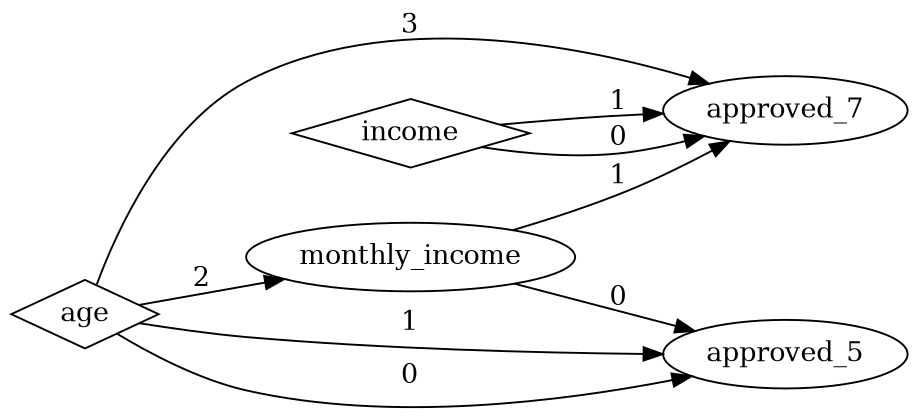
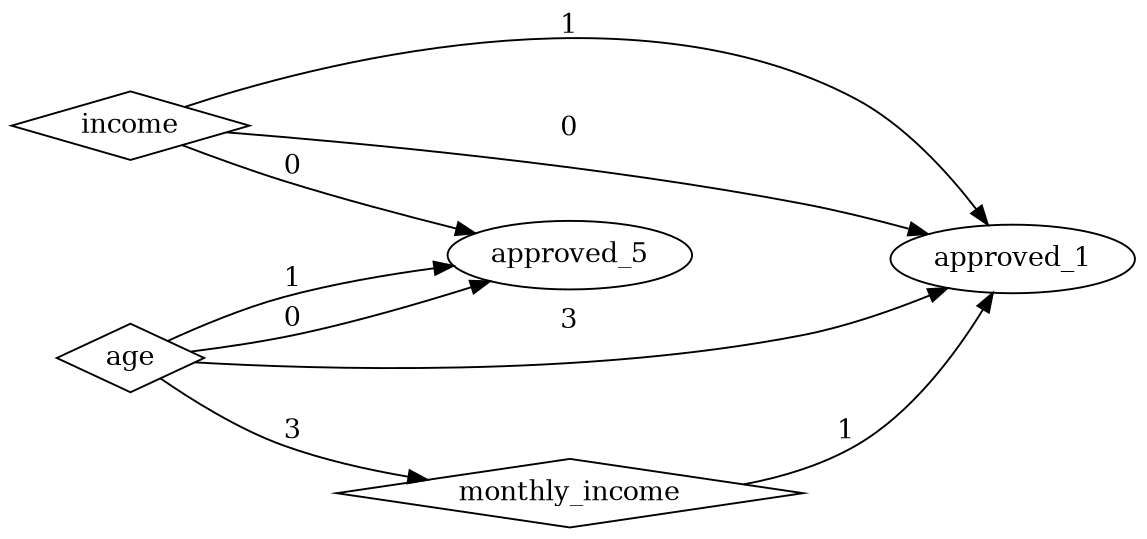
(785, 110) -> (1013, 259)
(411, 257) -> (570, 493)
(202, 279) -> (293, 431)
(595, 305) -> (318, 191)
